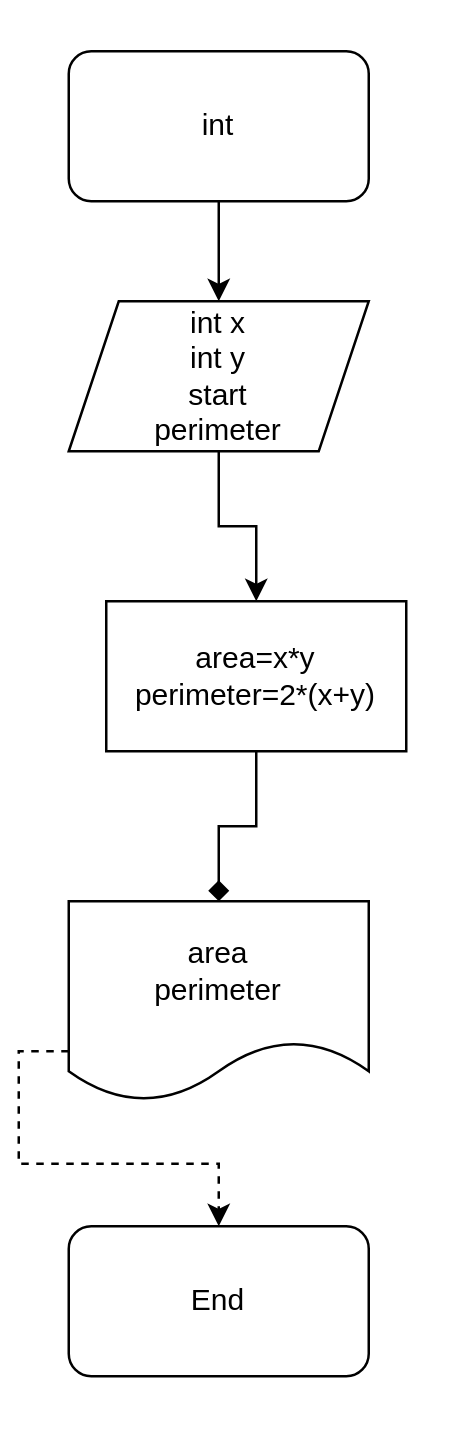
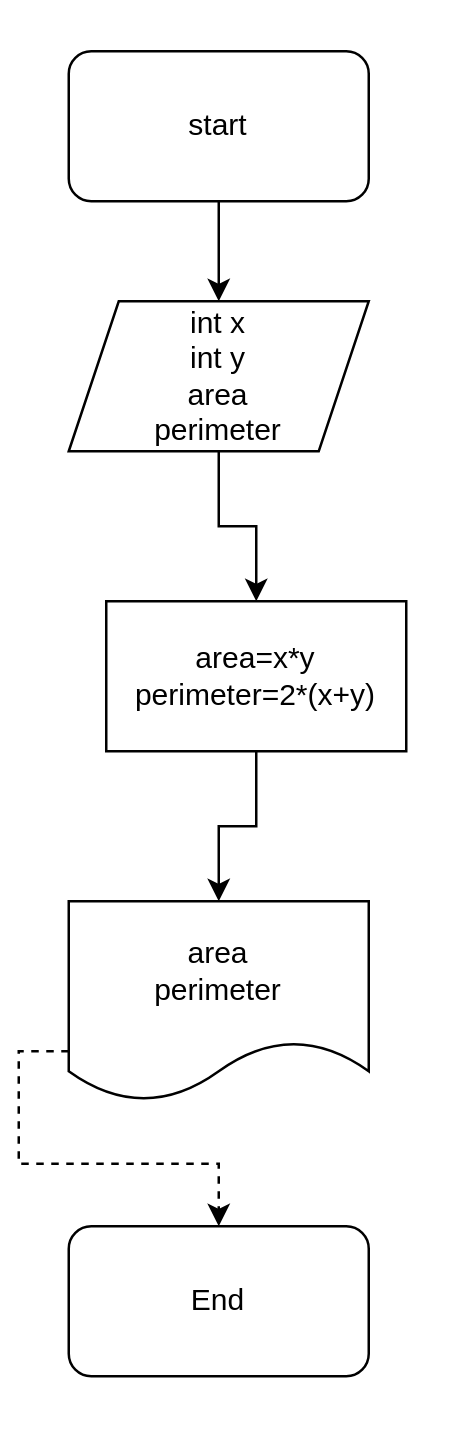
(219, 126) -> (219, 126)
(219, 376) -> (219, 376)
(219, 881) -> (219, 882)
